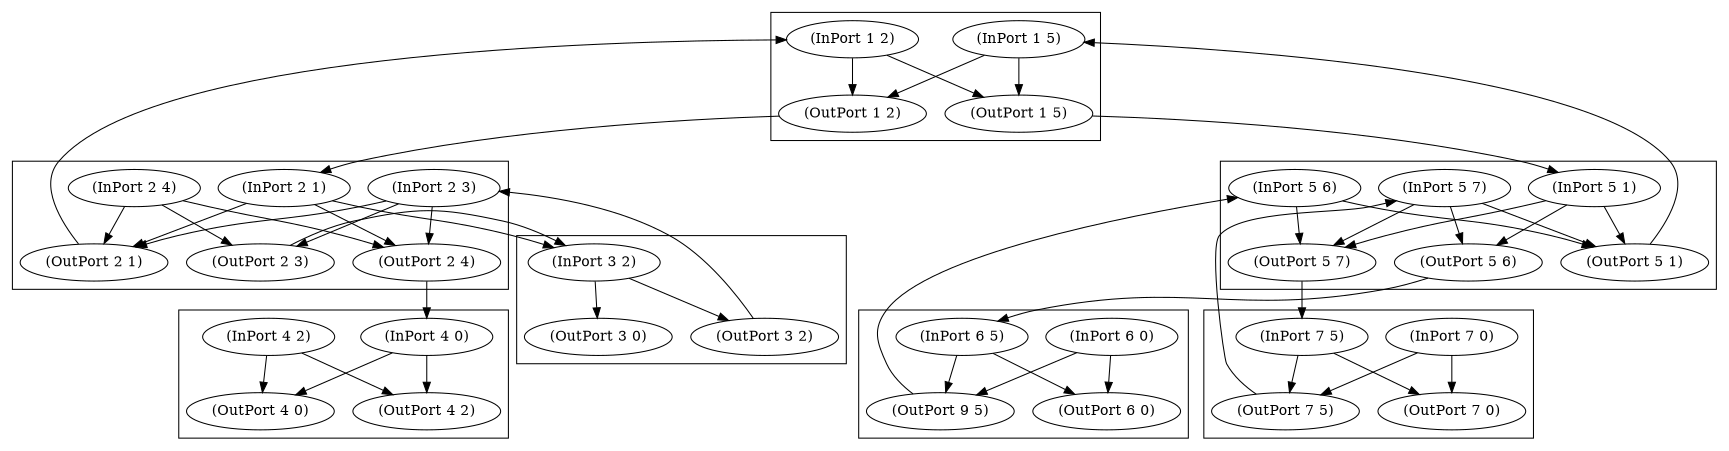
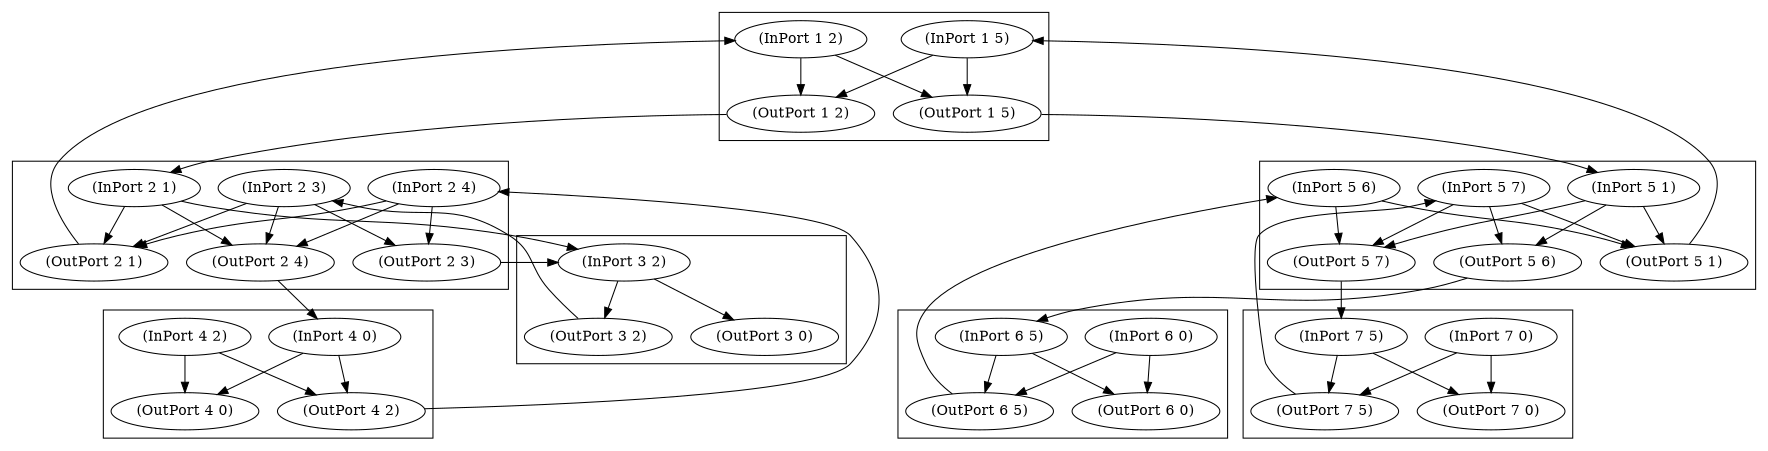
none -> (868, 340)
(940, 411) -> (980, 411)
